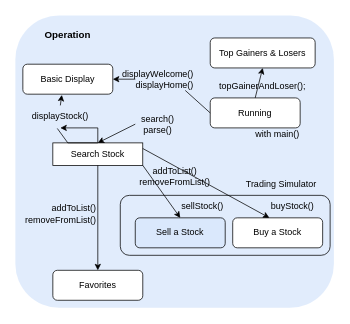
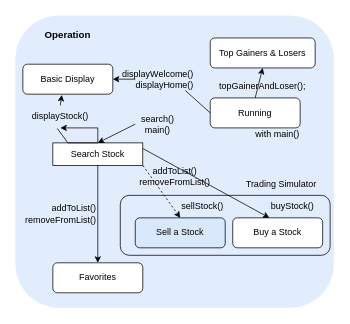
(158, 124) -> (158, 124)
(160, 189) -> (160, 189)
(98, 285) -> (98, 278)
